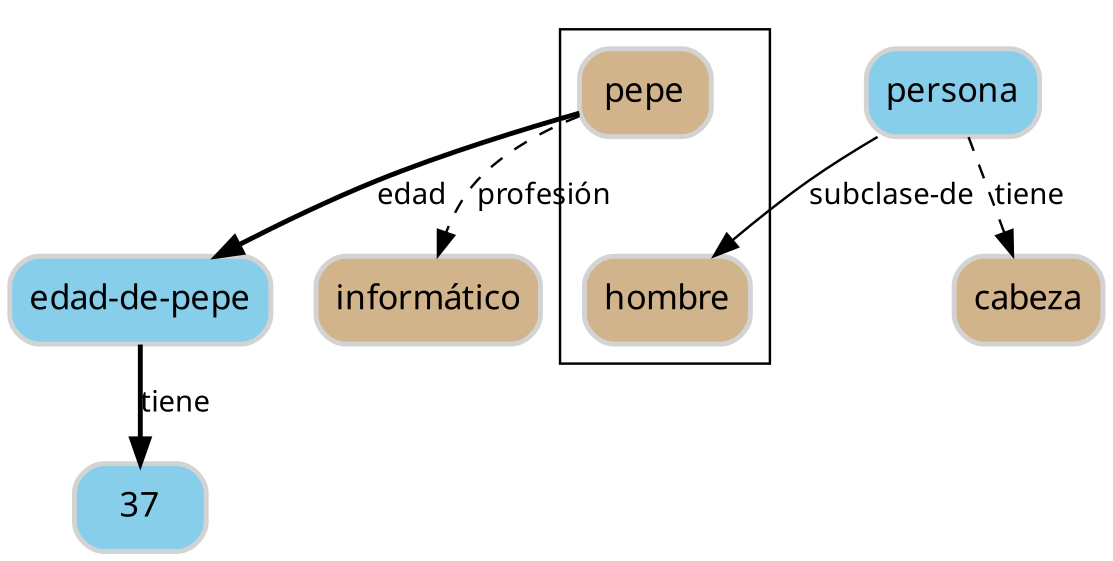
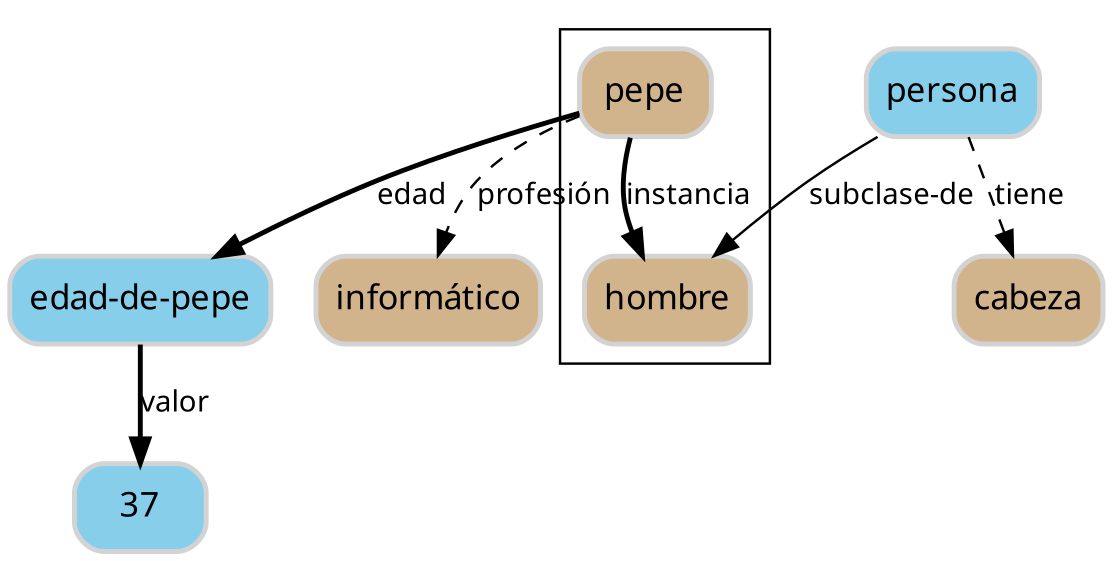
none -> (623, 186)
(176, 404) -> (176, 404)
